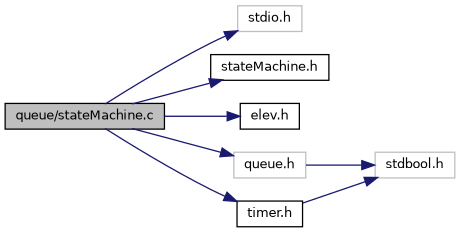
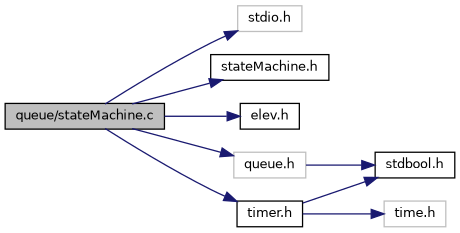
(415, 165) -> (415, 165)
none -> (415, 214)
